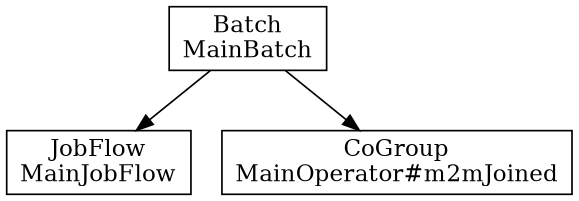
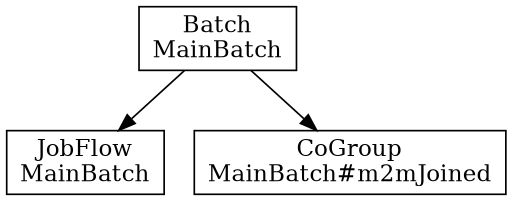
(99, 162) -> (85, 162)
(397, 162) -> (350, 162)
